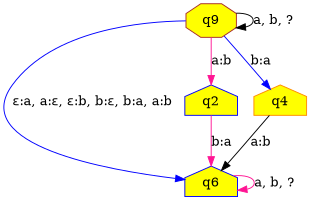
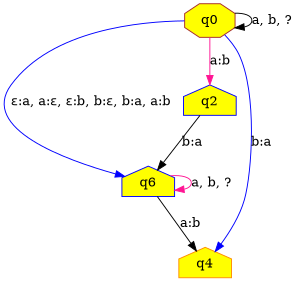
(211, 21) -> (210, 21)
(211, 136) -> (182, 139)
(249, 139) -> (174, 220)
